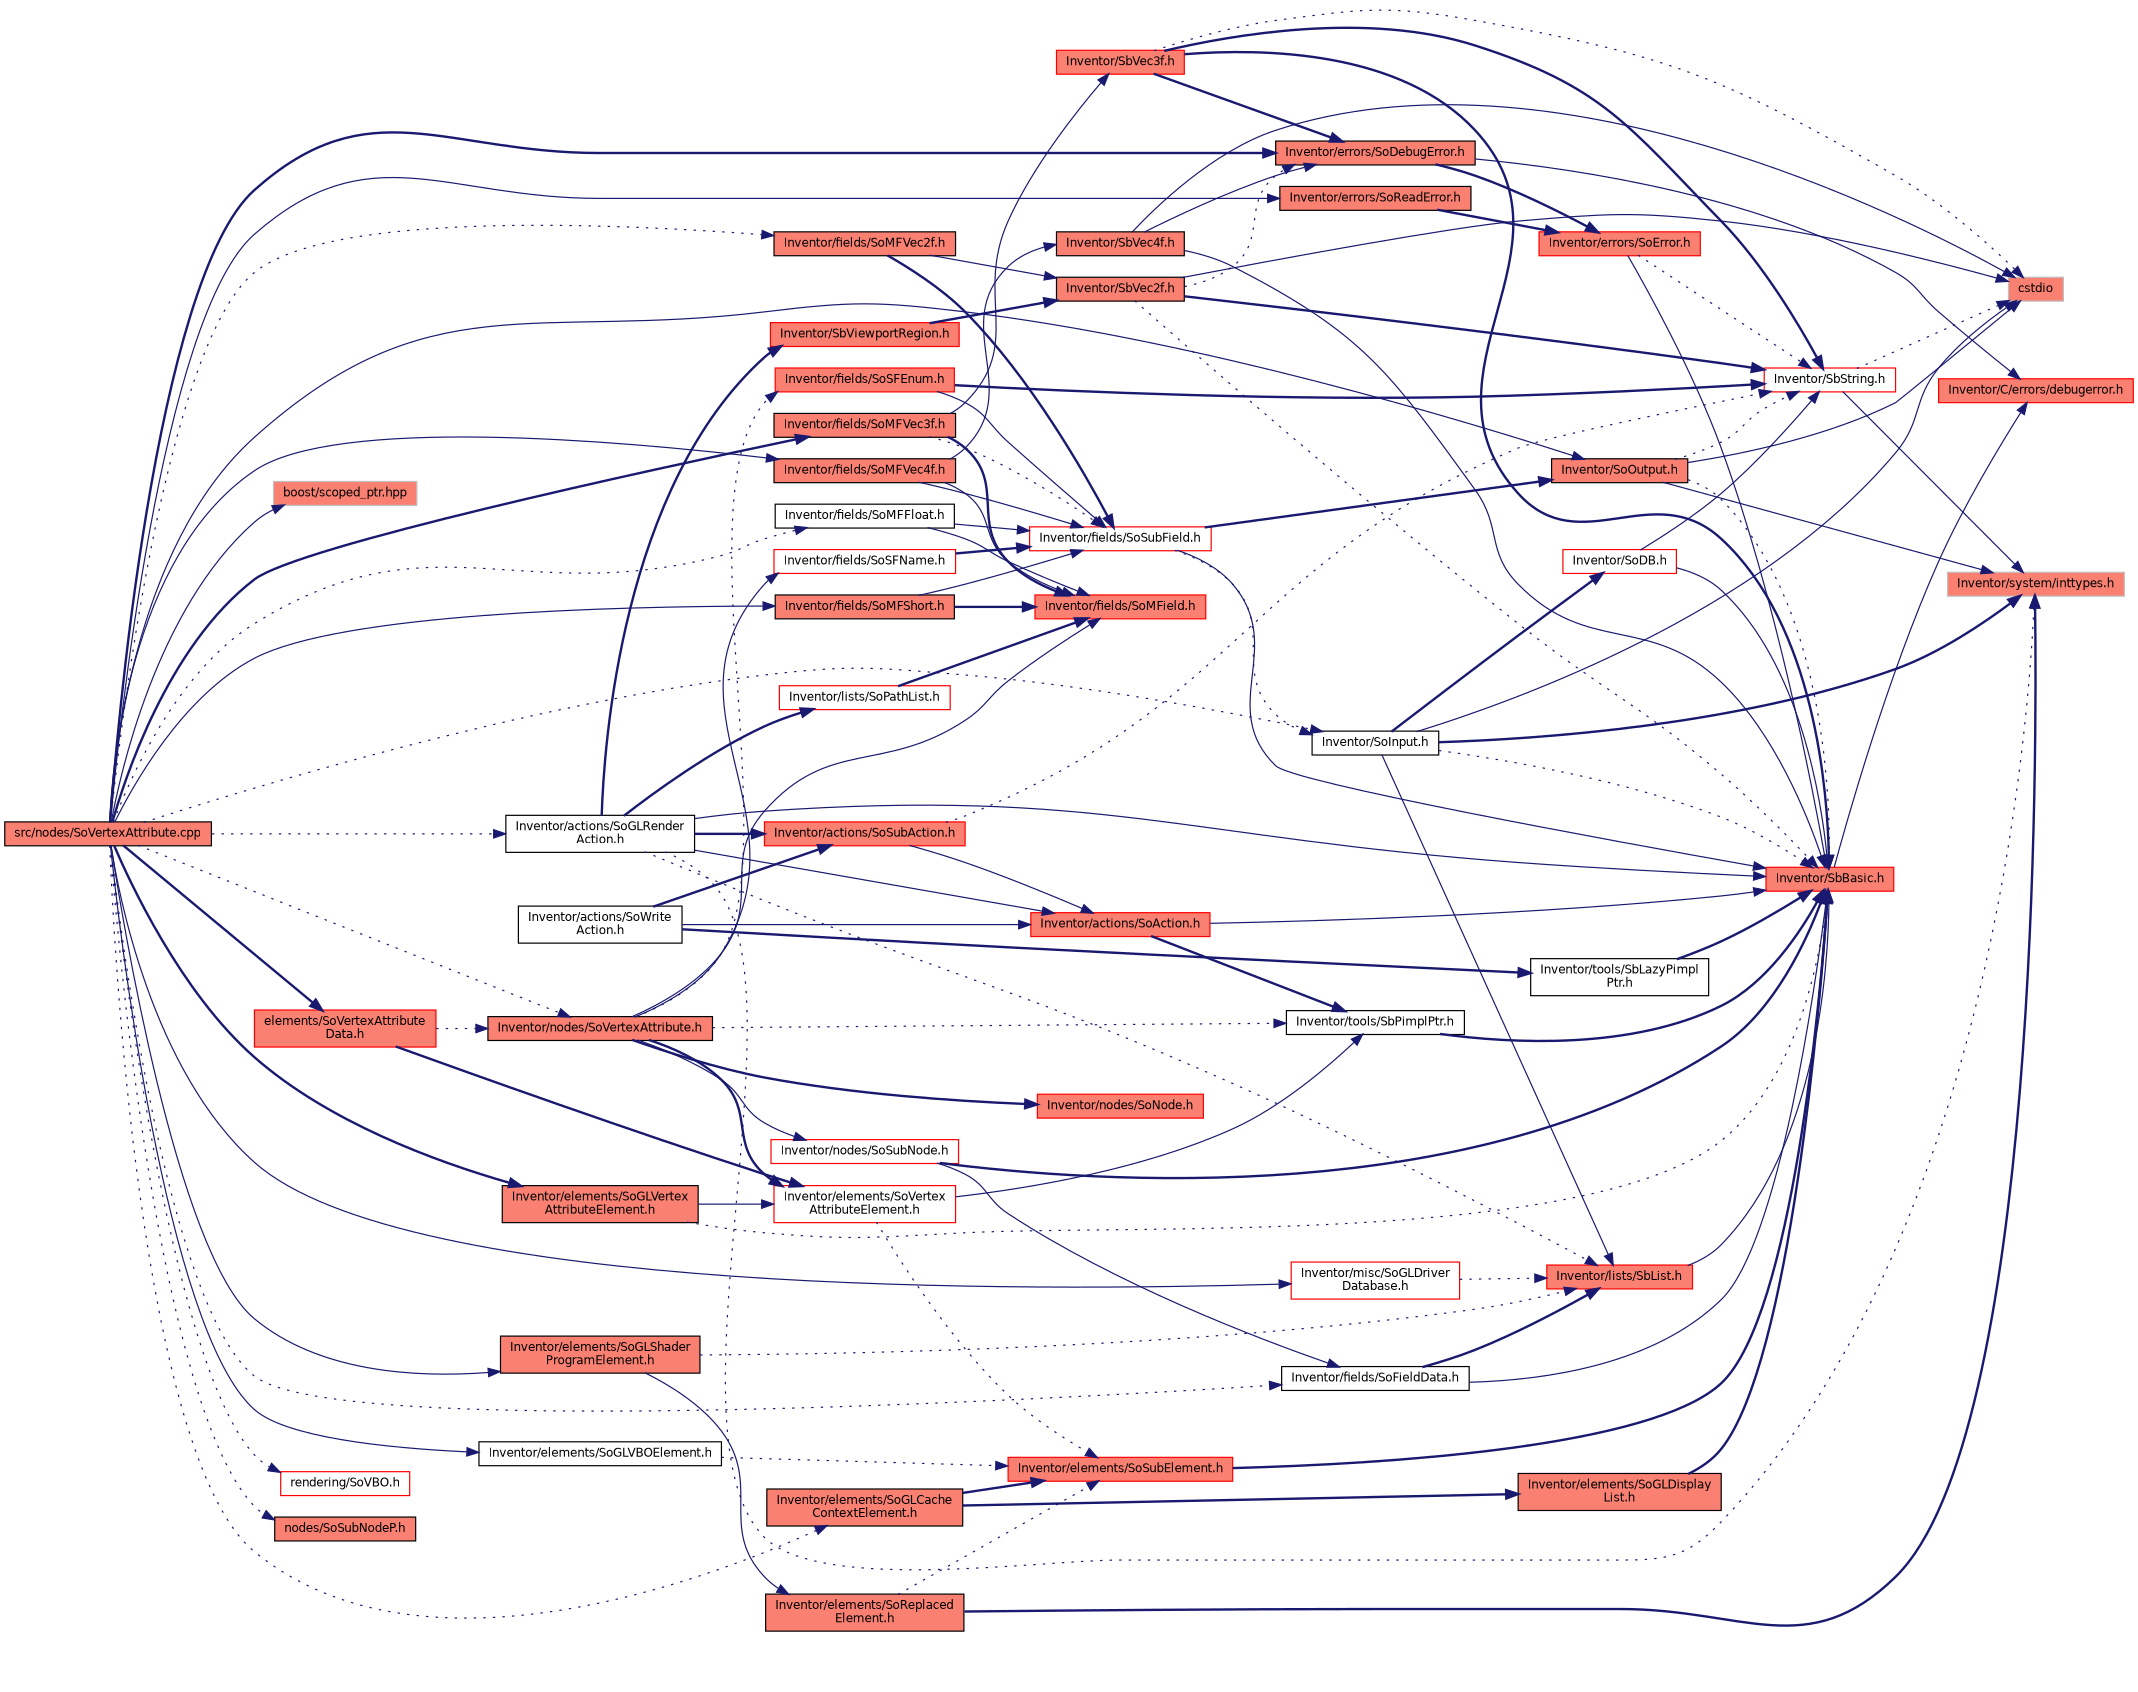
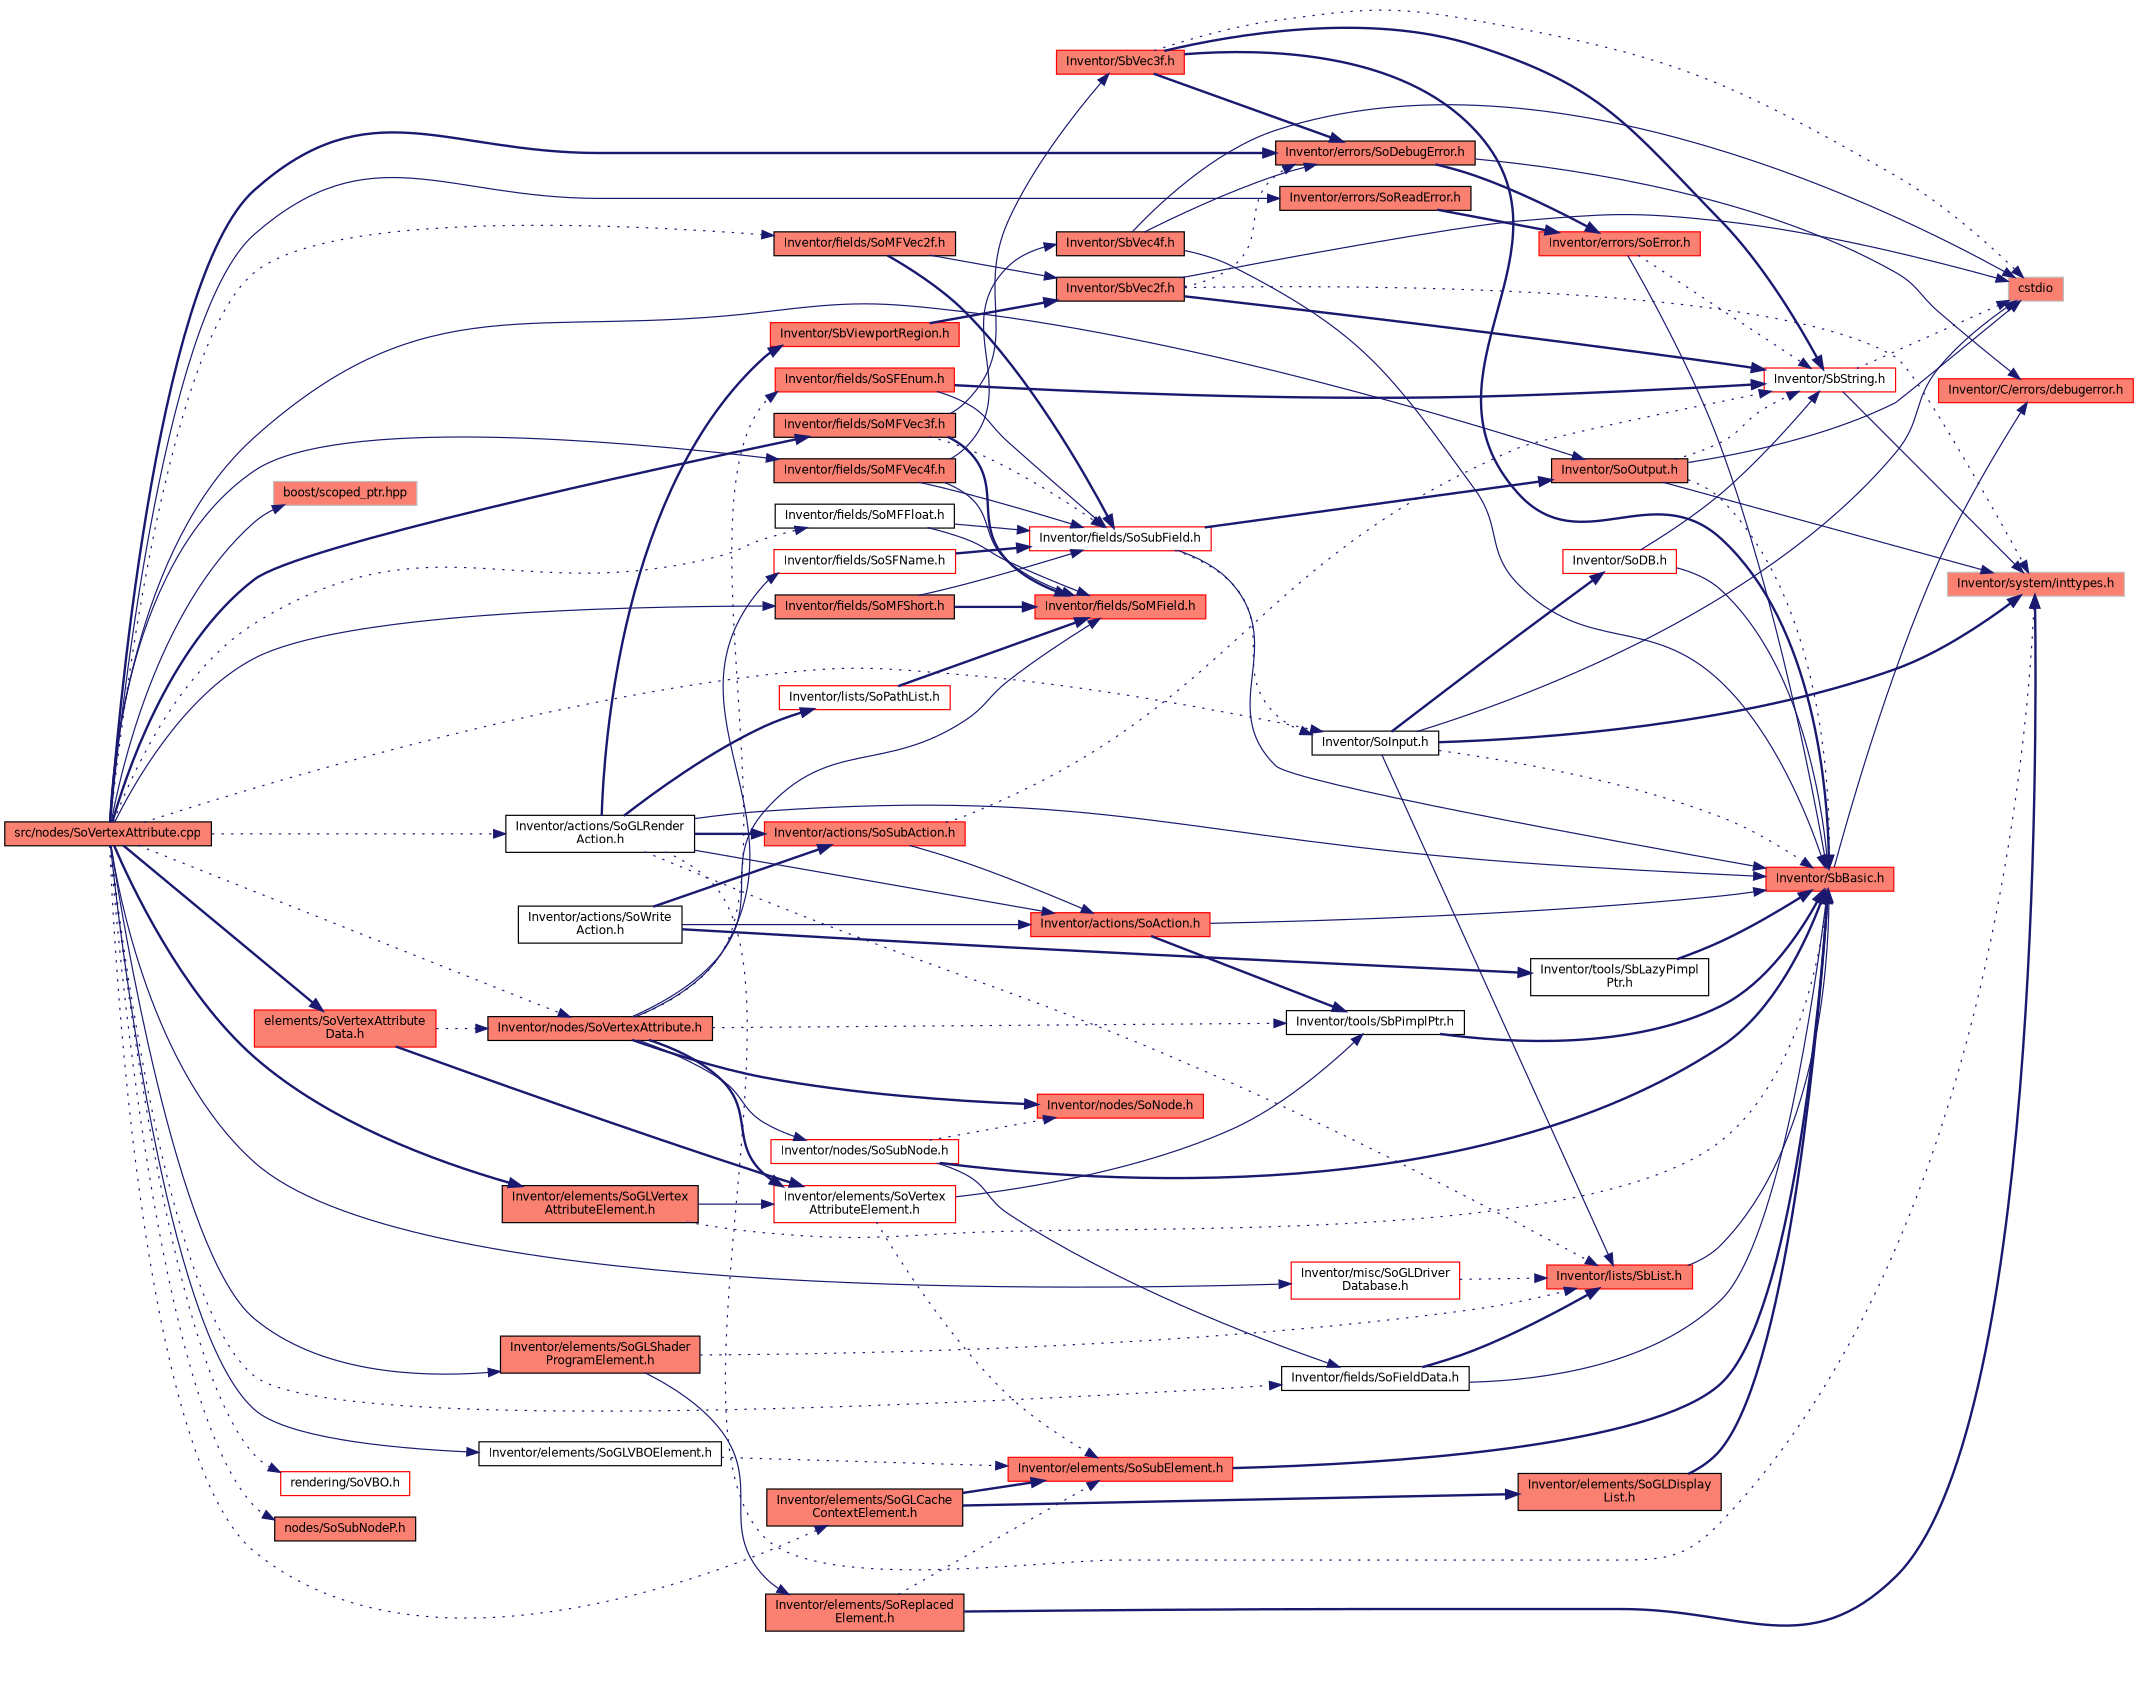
(1469, 584) -> (1665, 303)
none -> (987, 1130)
